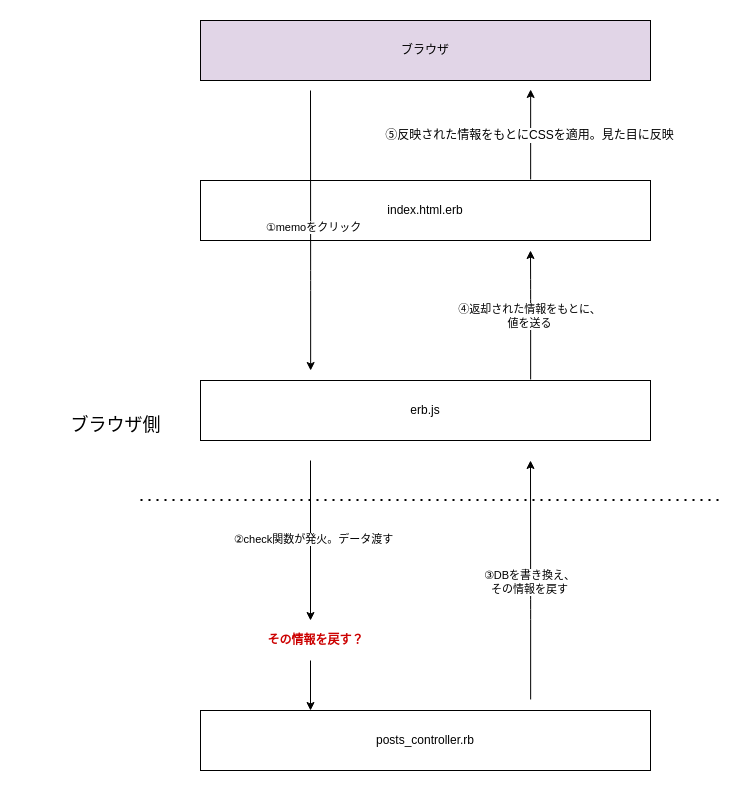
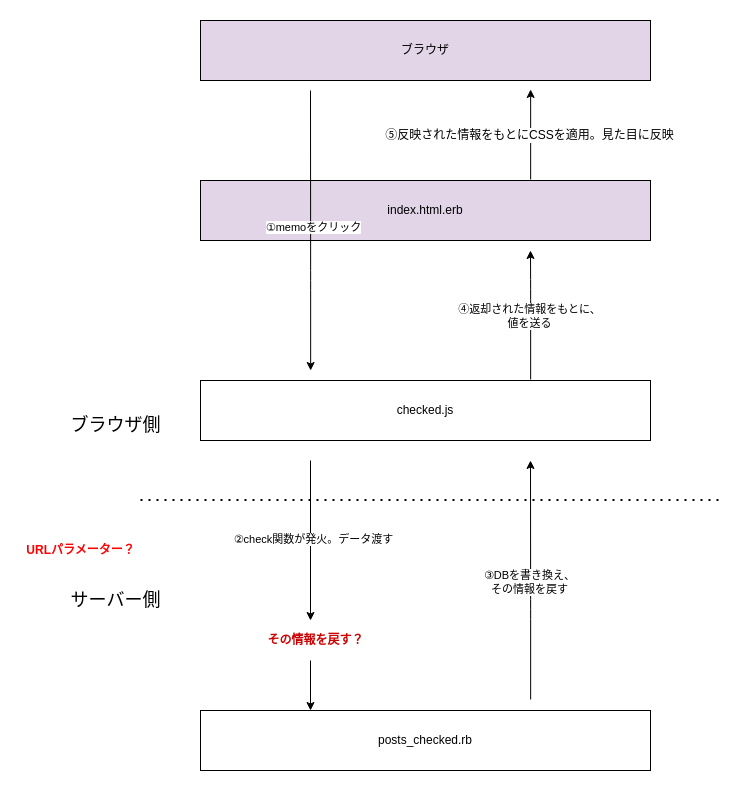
(426, 211) -> (426, 211)
(426, 411) -> (426, 411)
none -> (81, 551)
none -> (116, 601)
(426, 741) -> (426, 741)
